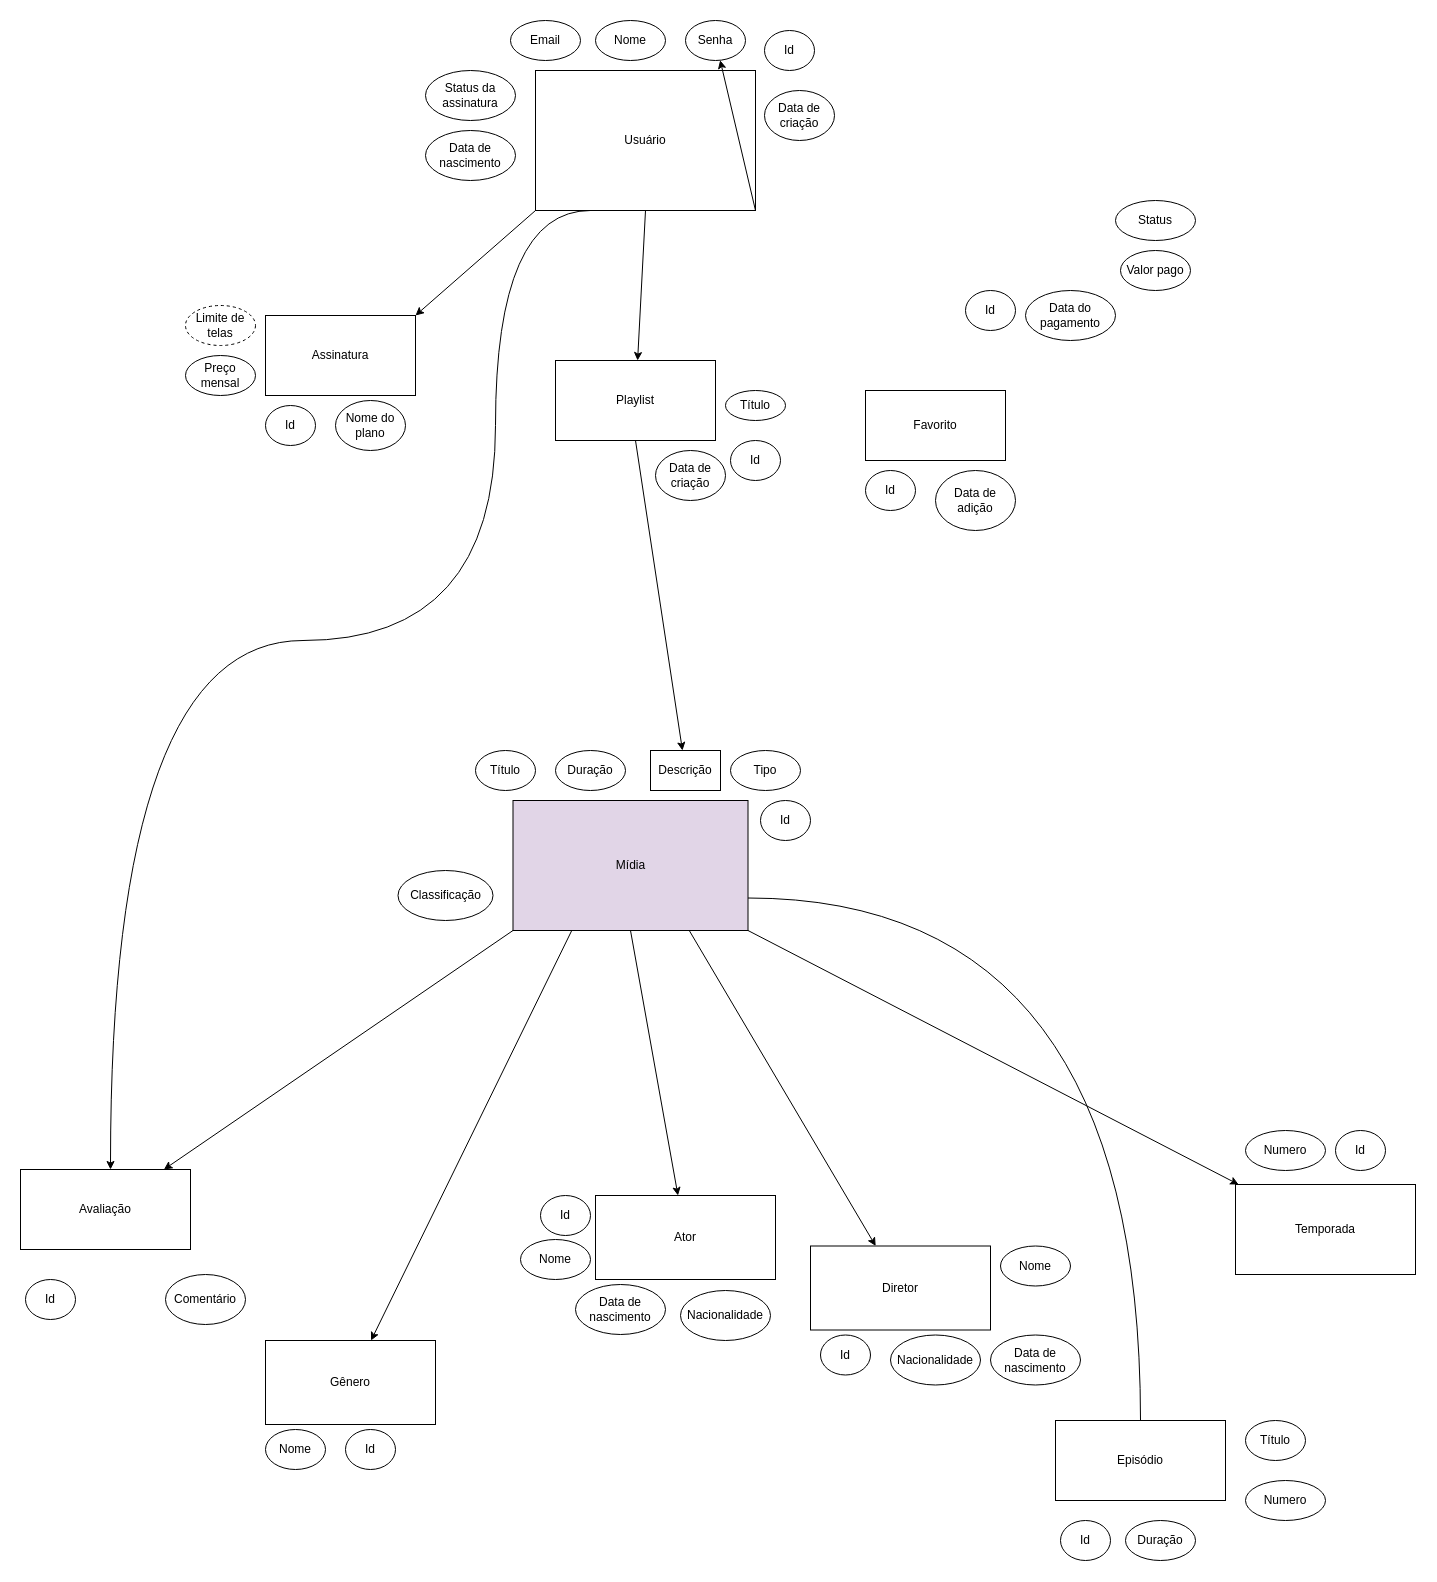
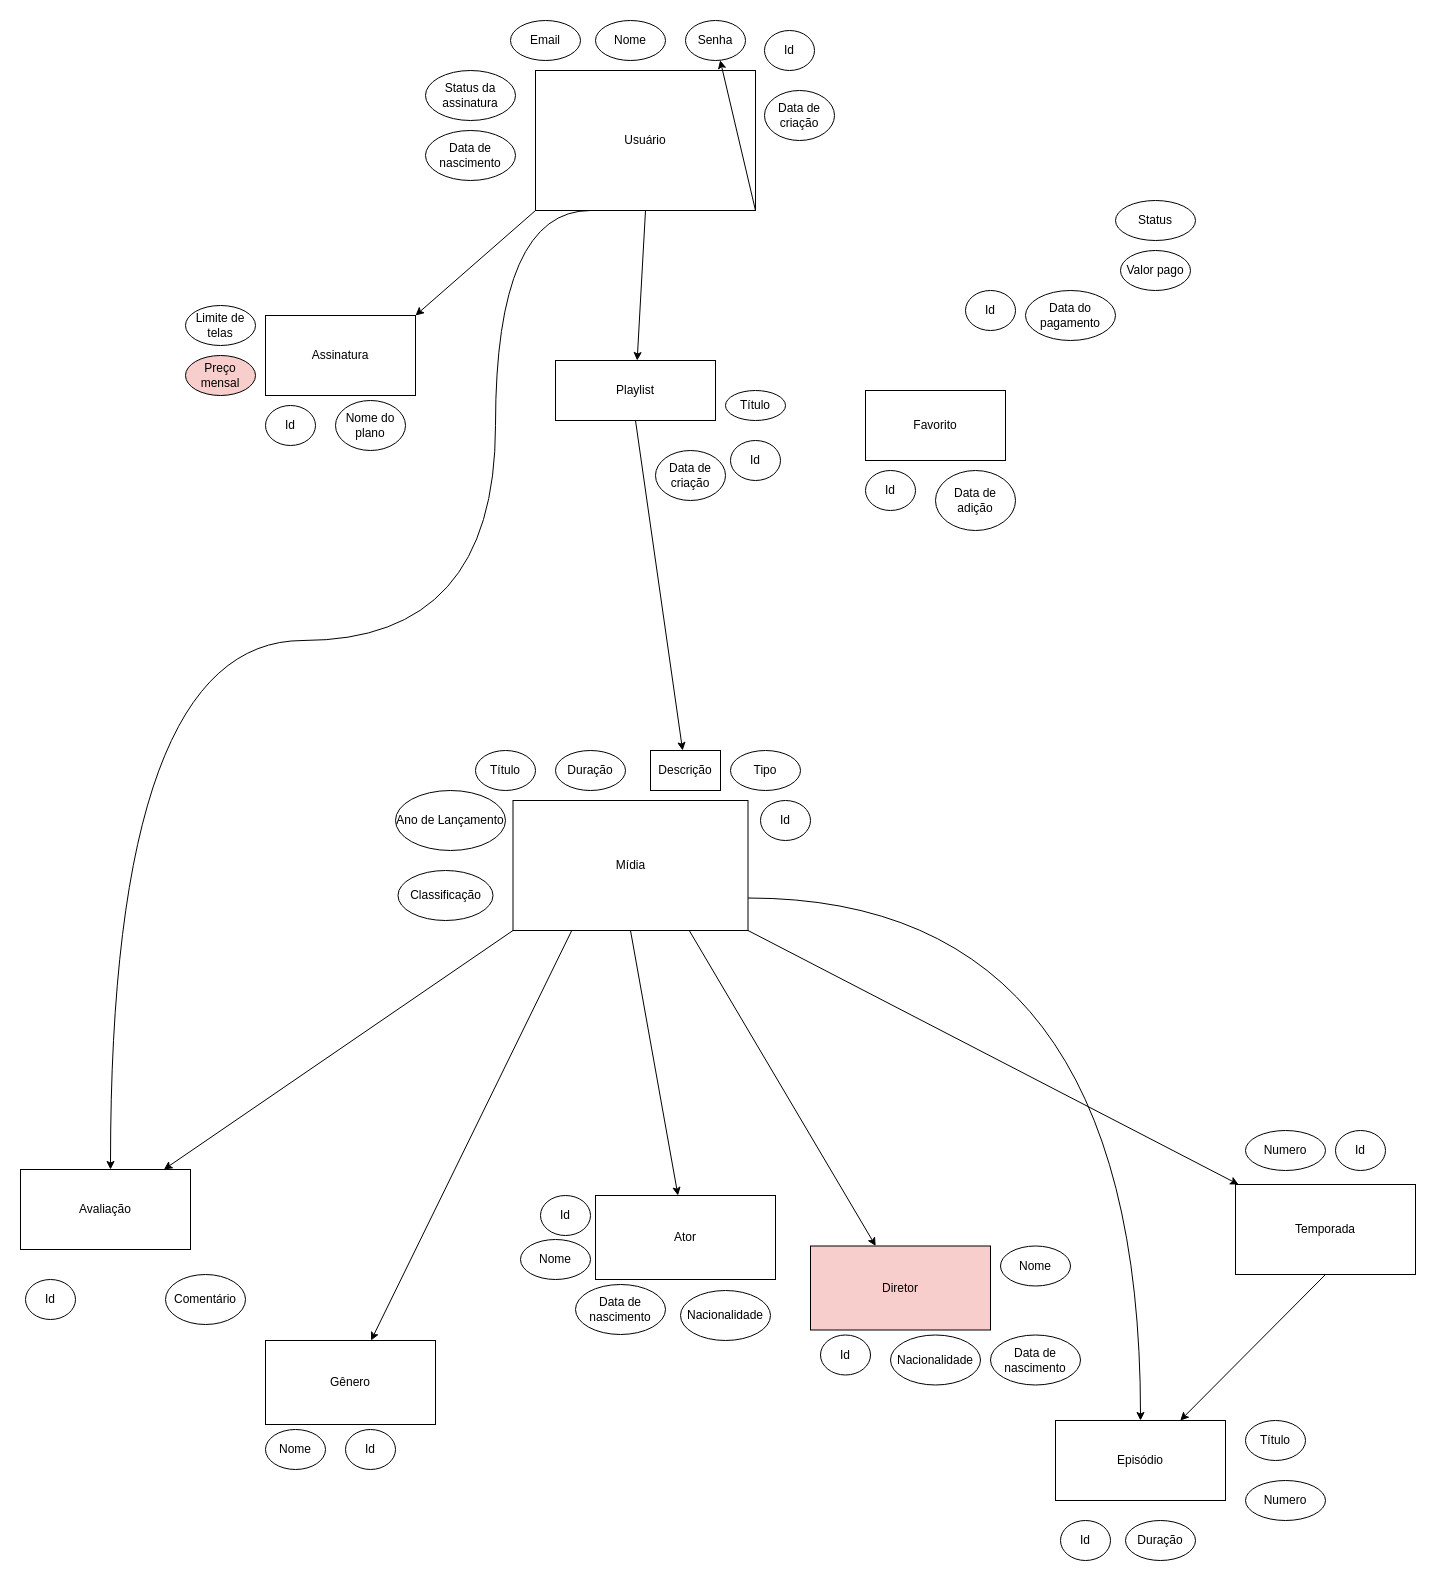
(221, 326) -> (221, 326)
(221, 376) -> (221, 376)
(636, 401) -> (636, 391)
none -> (451, 821)
(631, 866) -> (631, 866)
(901, 1288) -> (901, 1288)
none -> (1255, 1345)
(1140, 1415) -> (1140, 1412)
